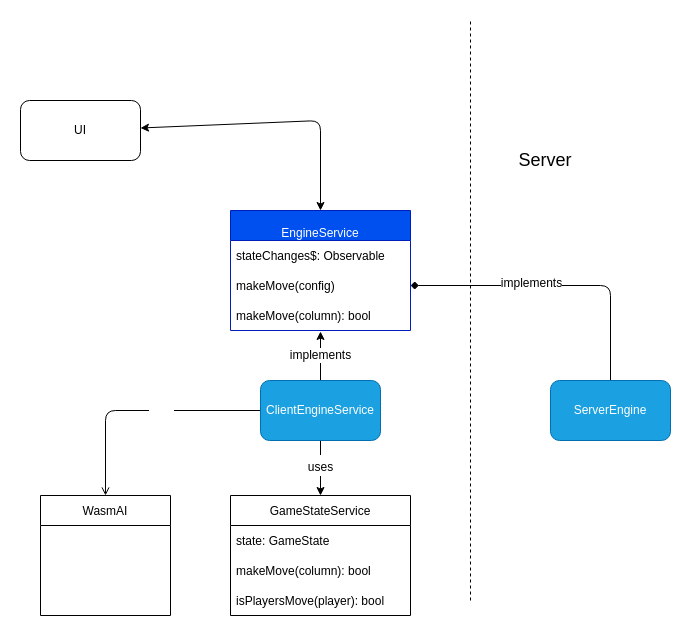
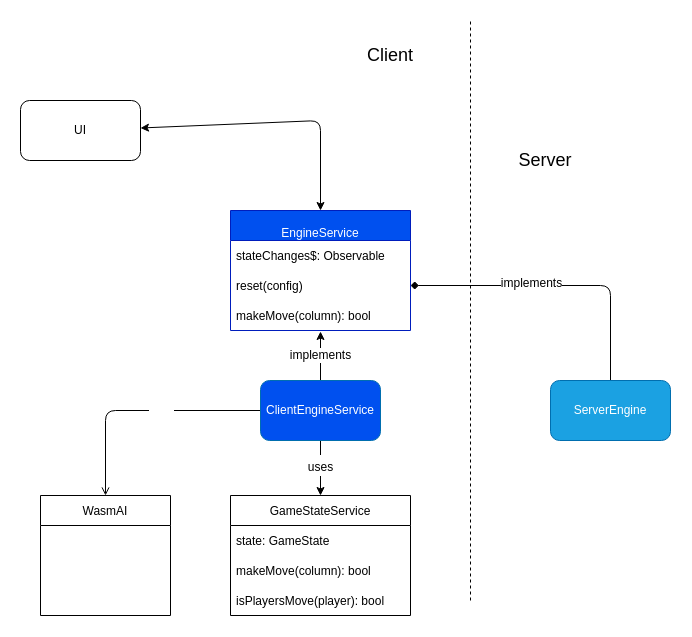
none -> (391, 56)
(288, 286) -> (278, 286)
(321, 411) -> (321, 411)
